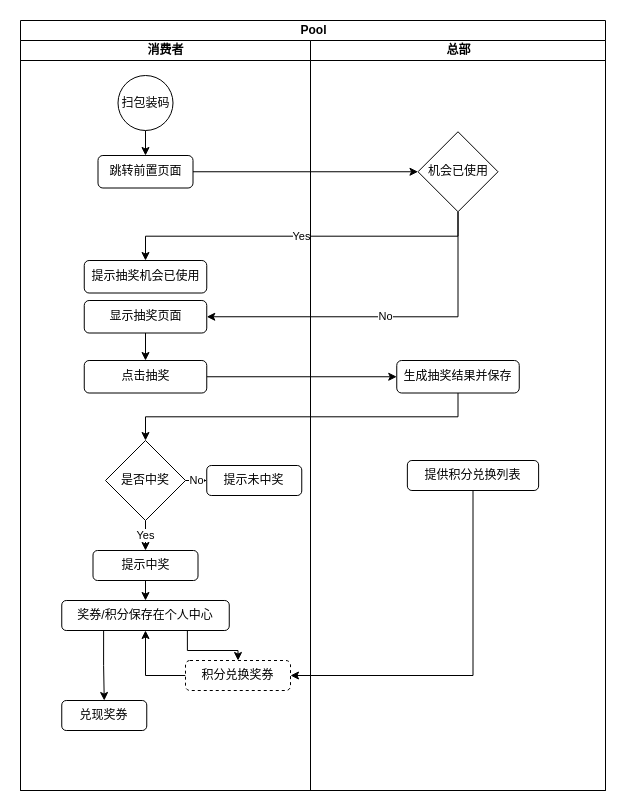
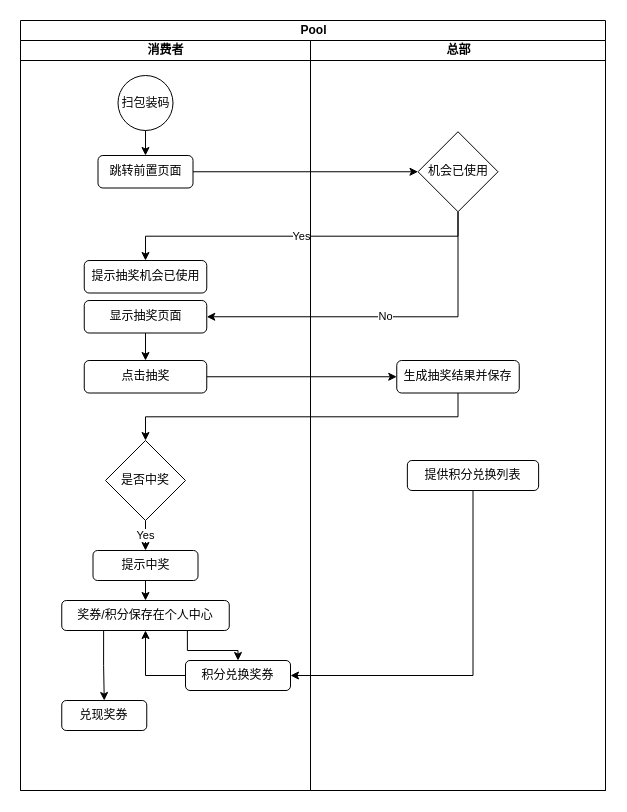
(200, 481) -> none
(254, 481) -> none
(238, 676) -> (238, 676)
